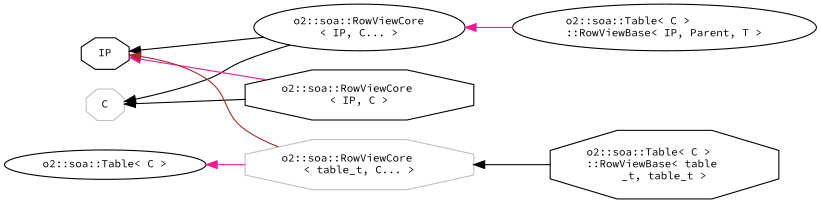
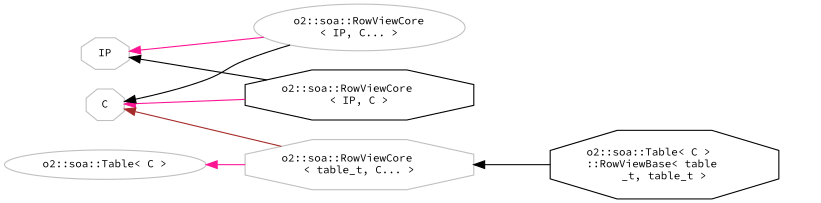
(359, 27) -> (359, 27)
(665, 27) -> none
(202, 44) -> (202, 44)
(105, 54) -> (105, 54)
(204, 70) -> (204, 70)
(218, 90) -> (208, 129)
(190, 101) -> (190, 101)
(105, 165) -> (105, 165)
